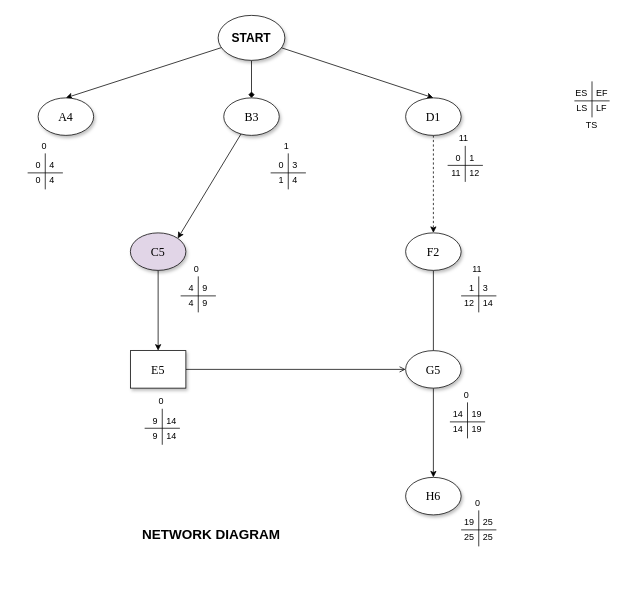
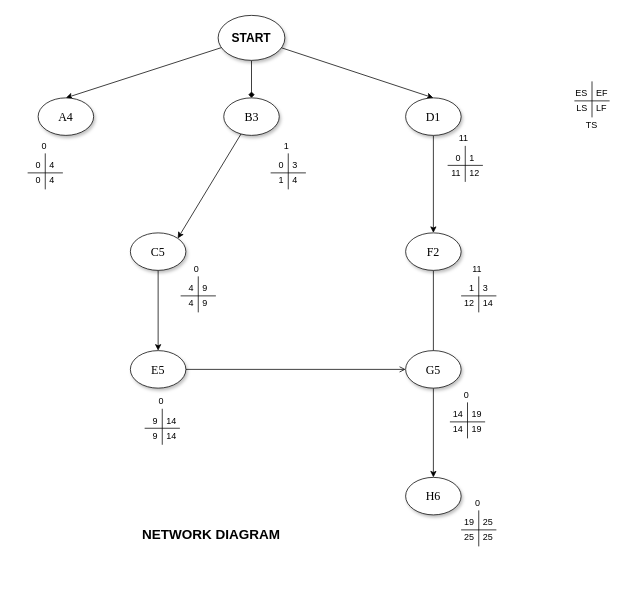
(433, 181) -> (433, 181)
(158, 252) -> (158, 252)
(158, 369) -> (158, 369)
